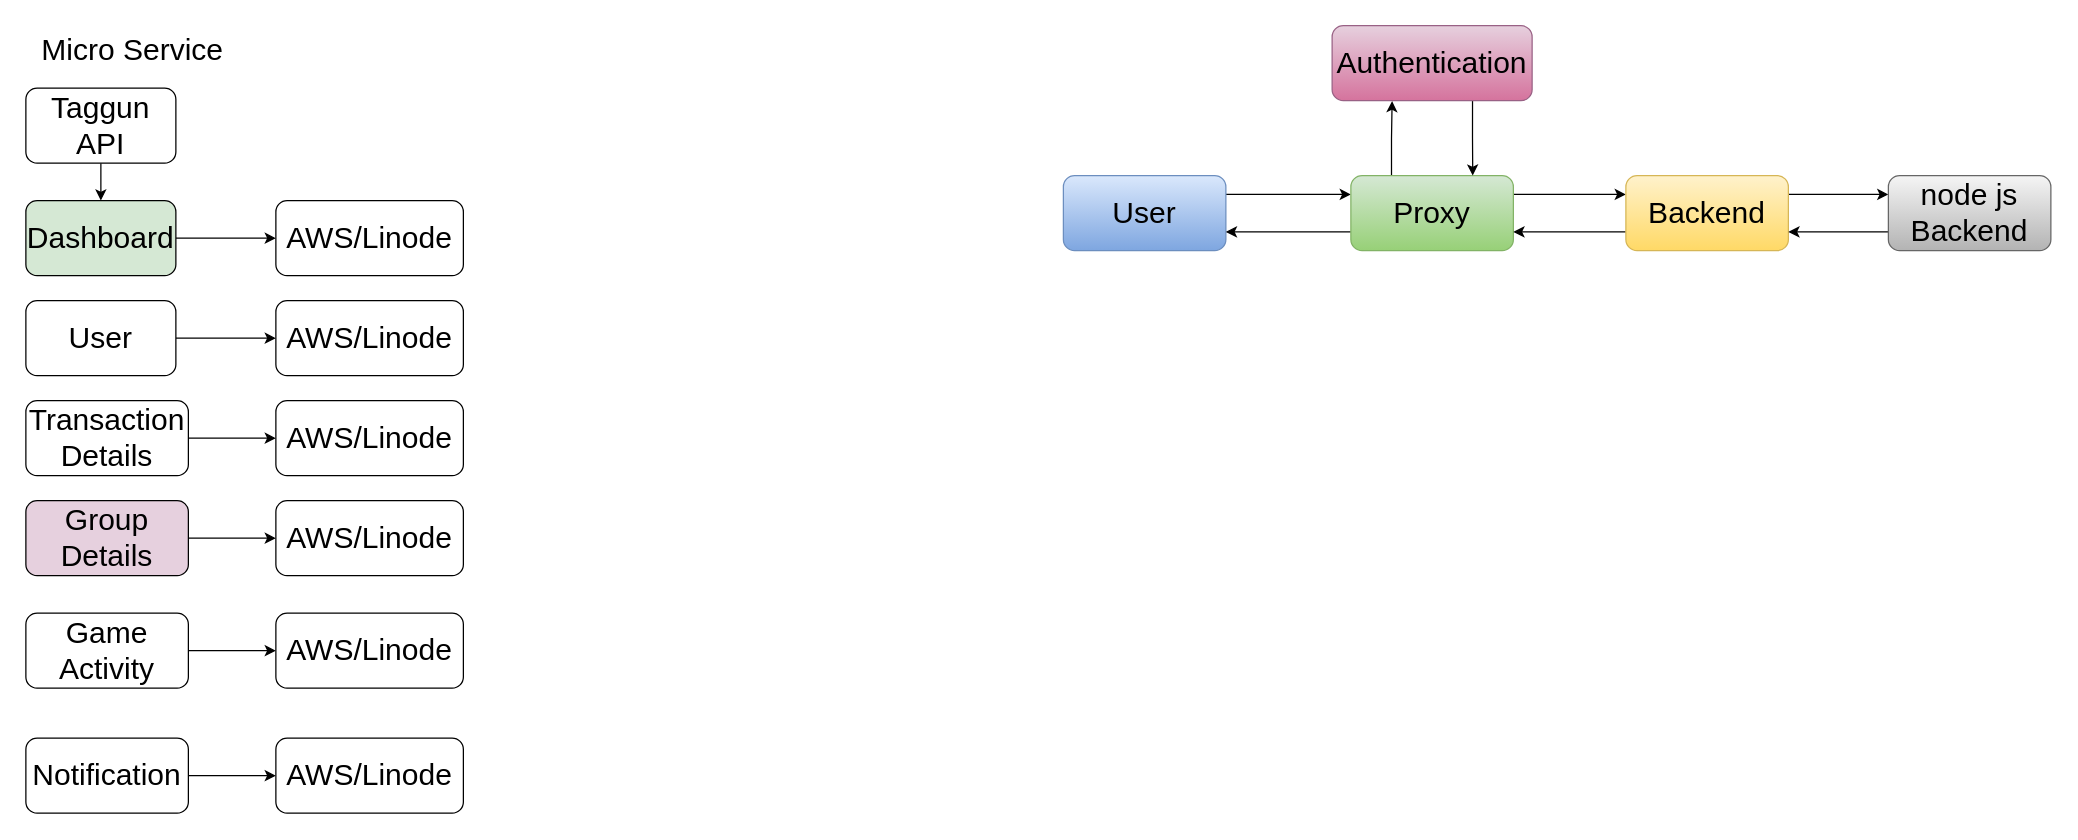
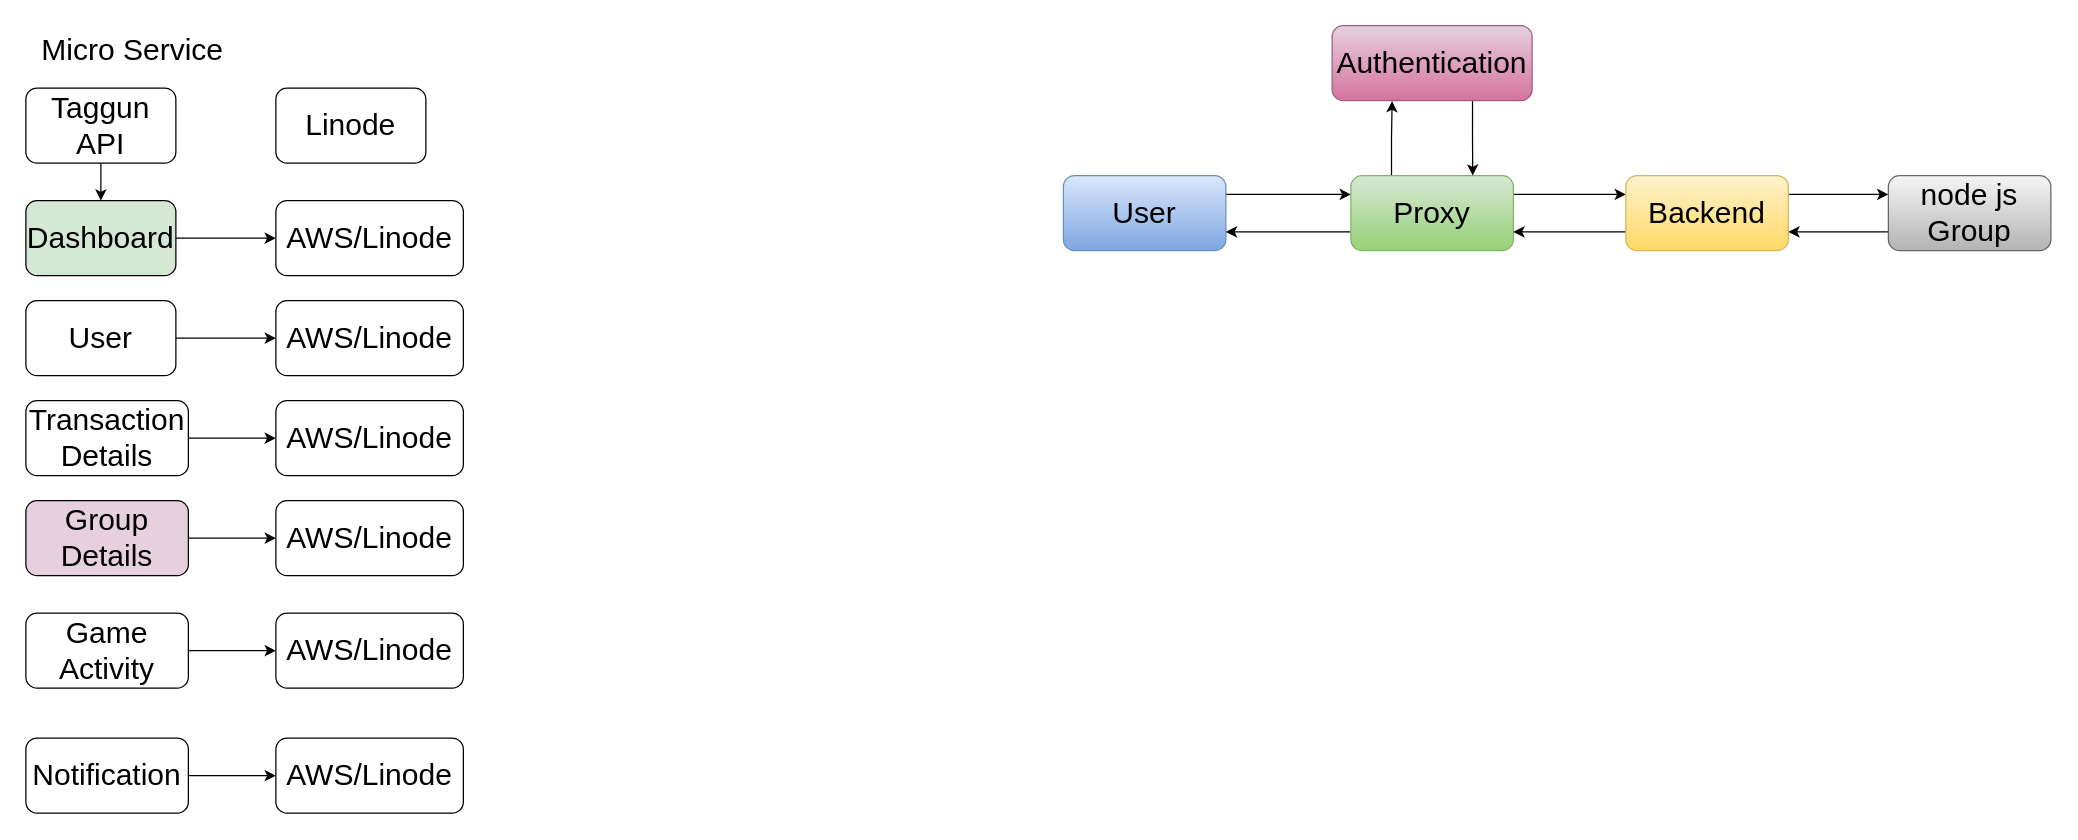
none -> (351, 126)
(1969, 213) -> (1969, 213)
